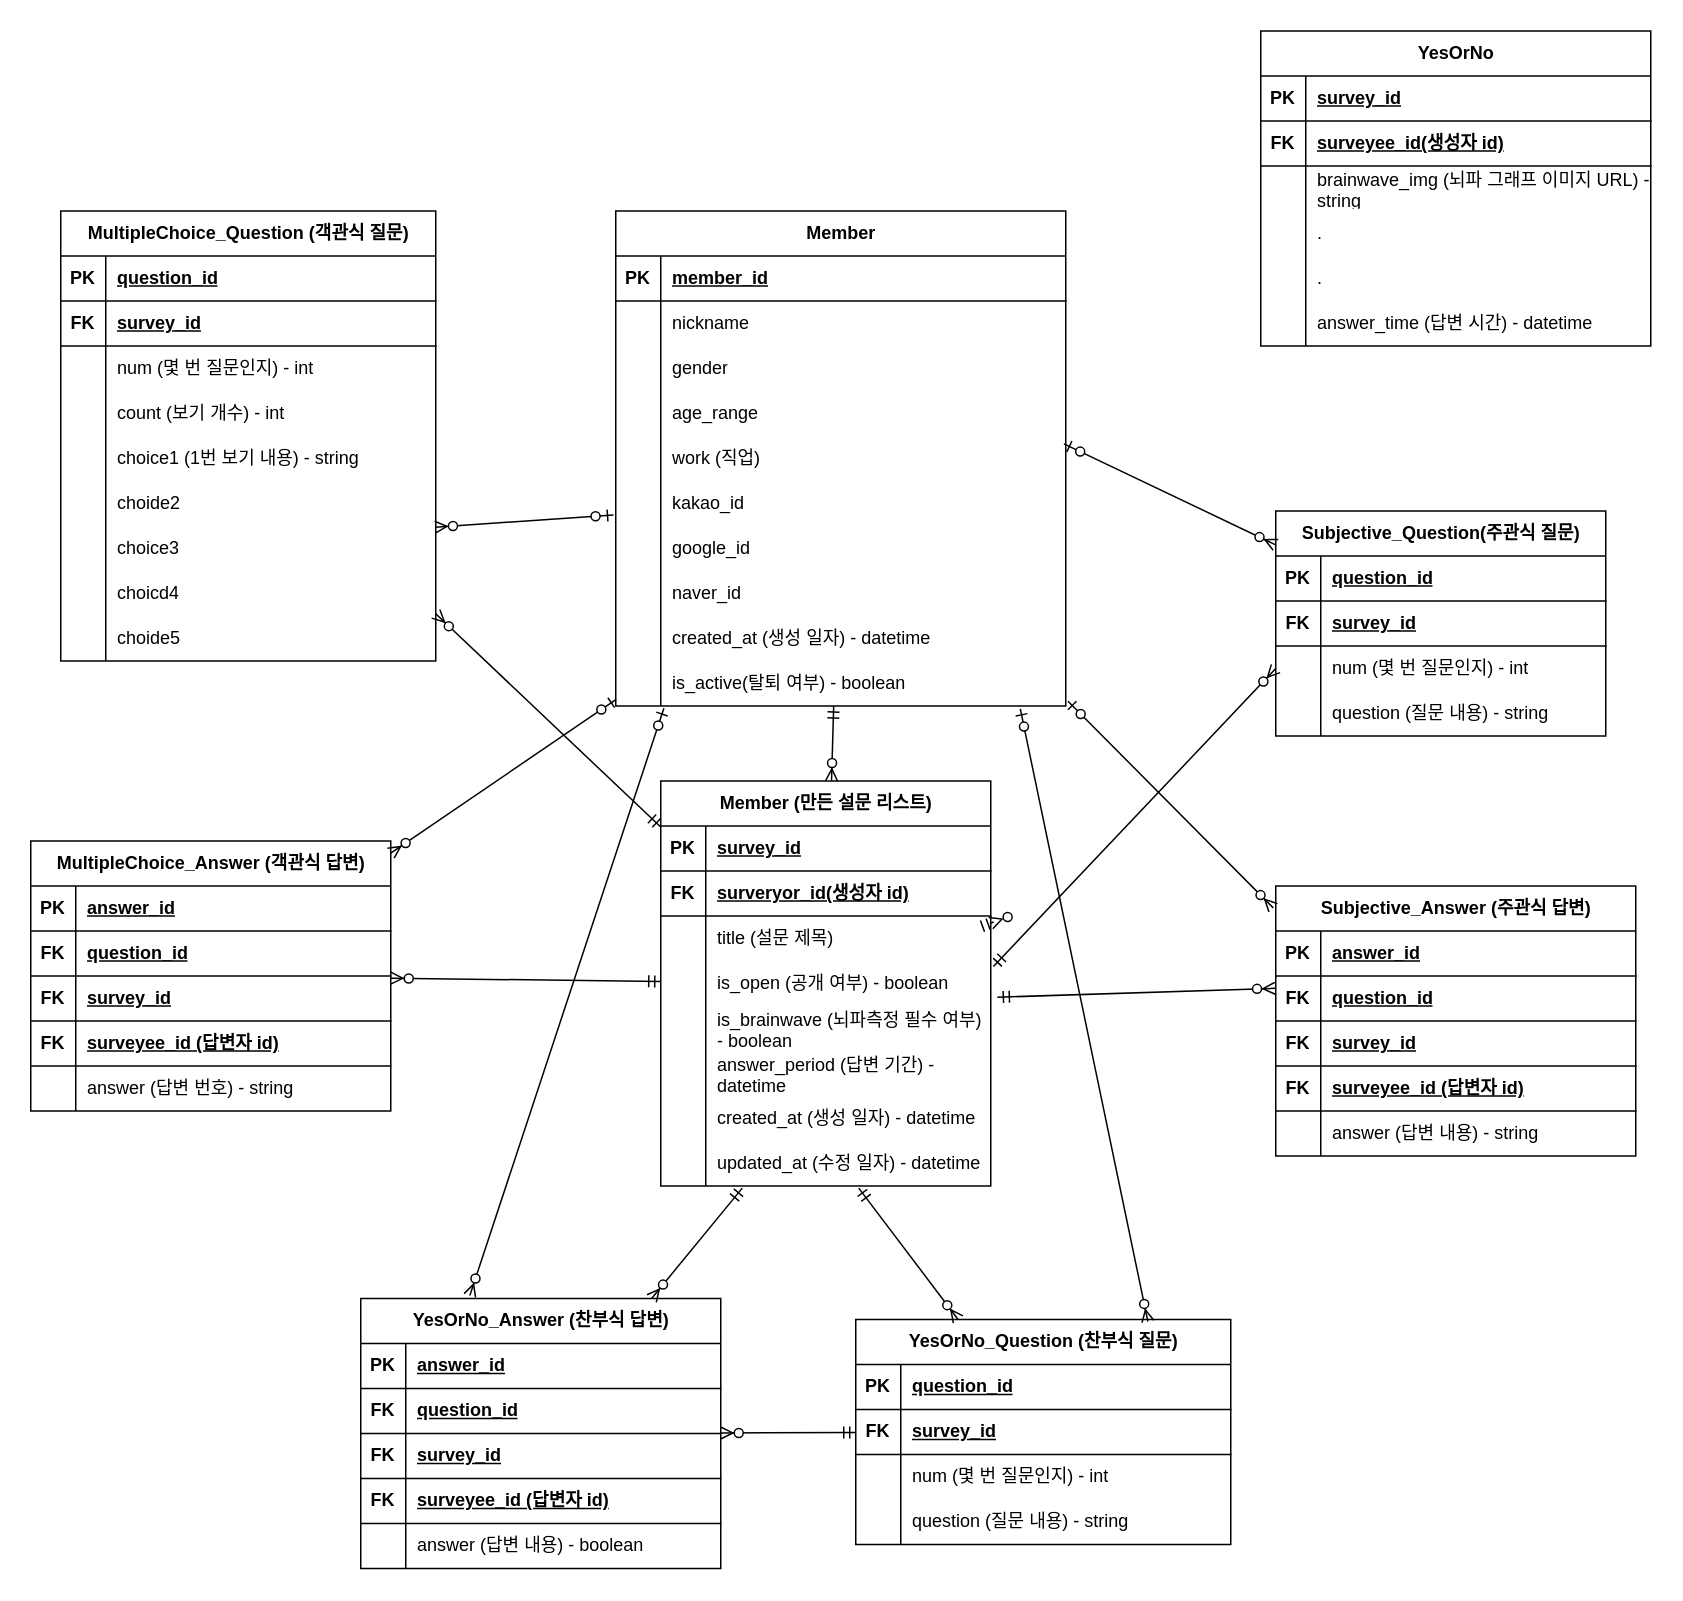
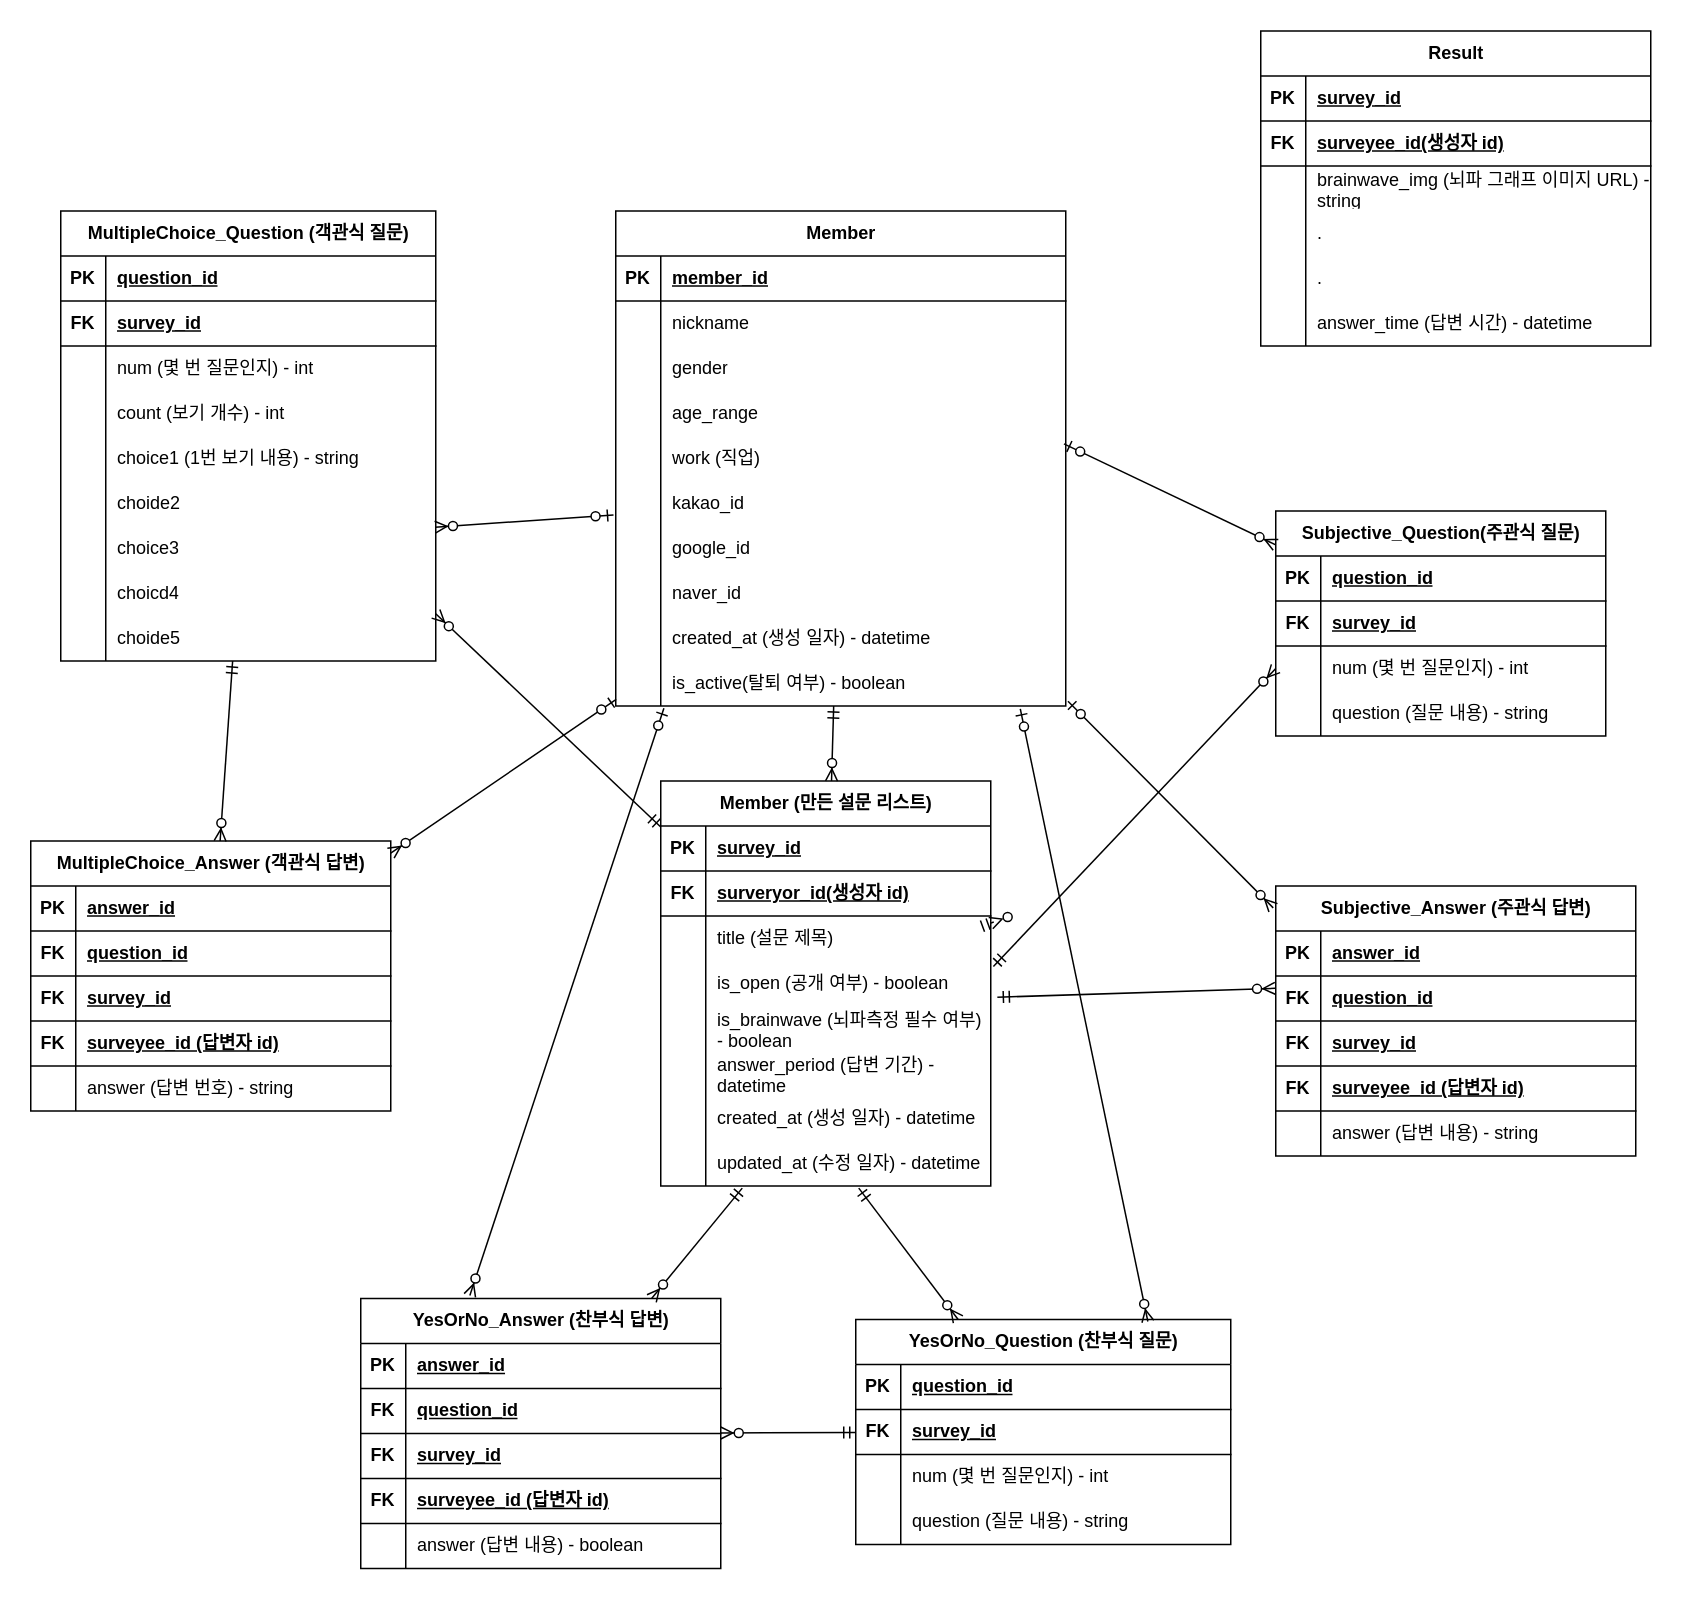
(1457, 53) -> (1457, 53)
none -> (226, 752)
(526, 980) -> none
